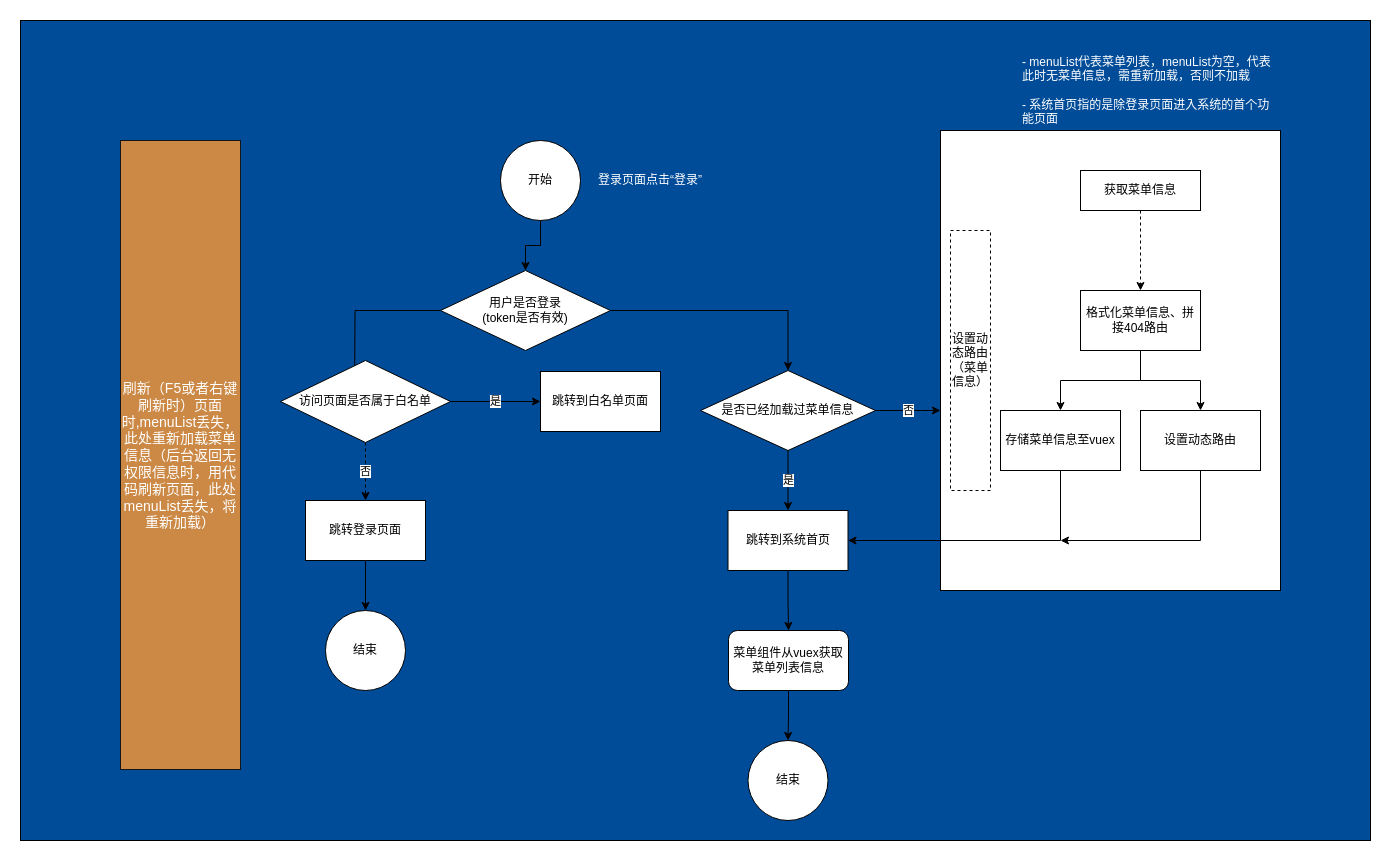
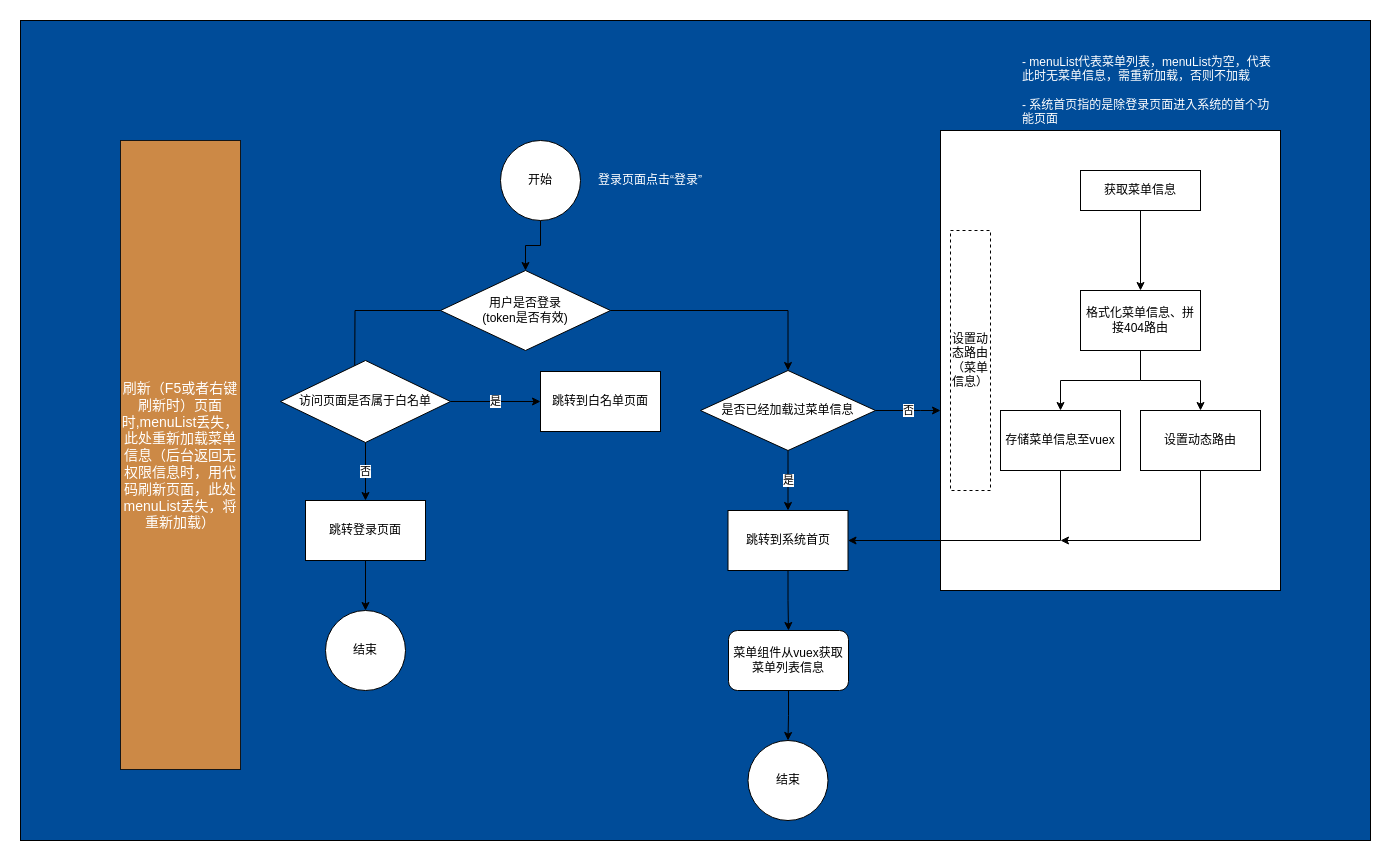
(1141, 248) -> (1141, 248)
(366, 455) -> (366, 455)
